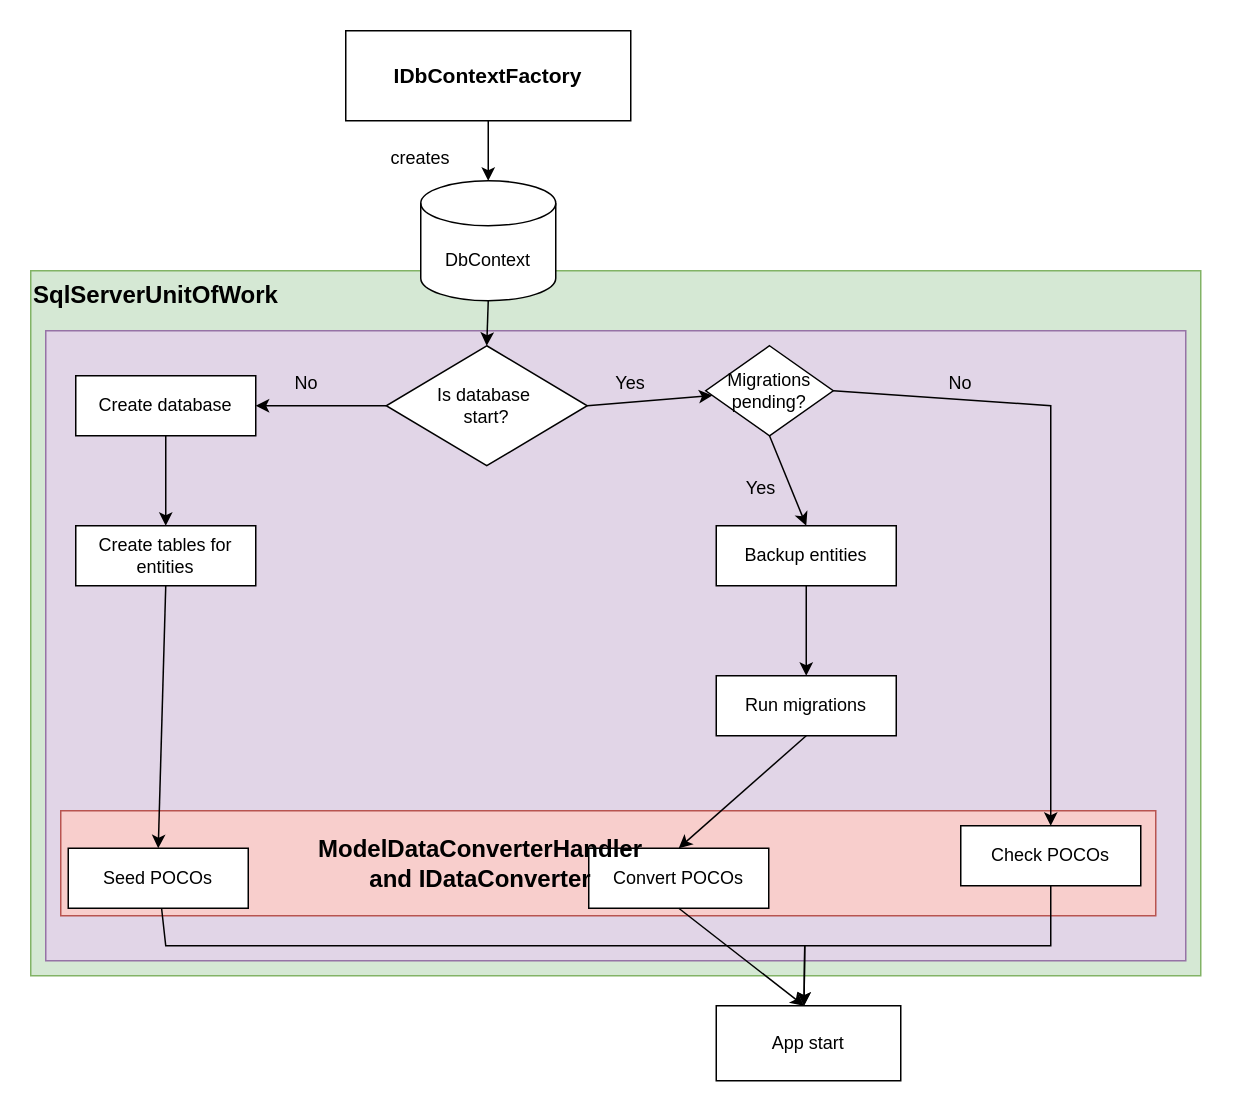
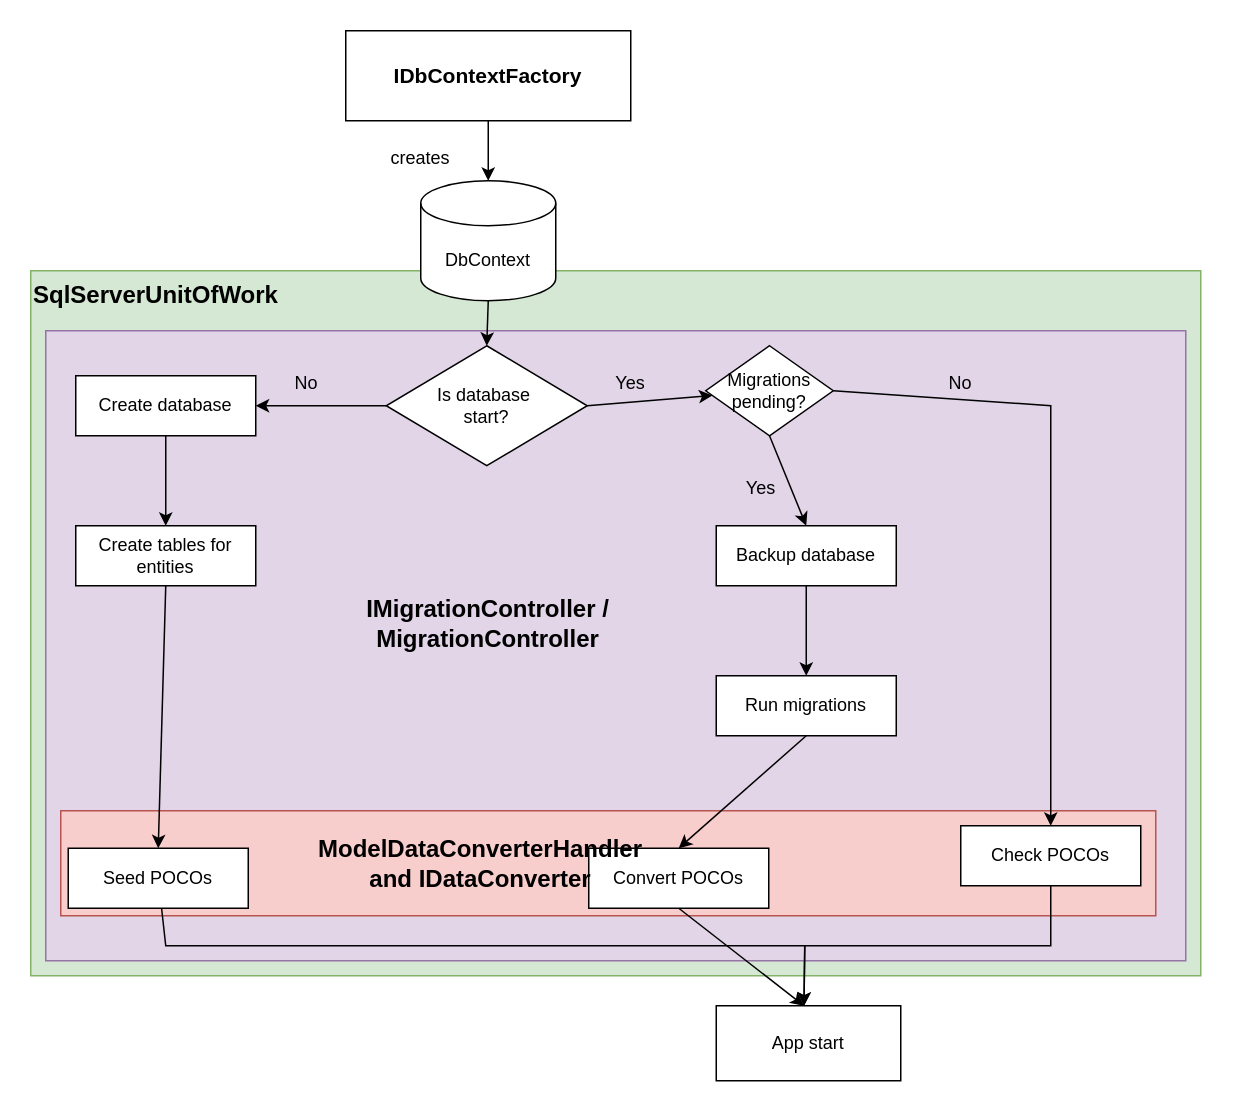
(806, 556) -> (806, 556)
none -> (488, 623)
